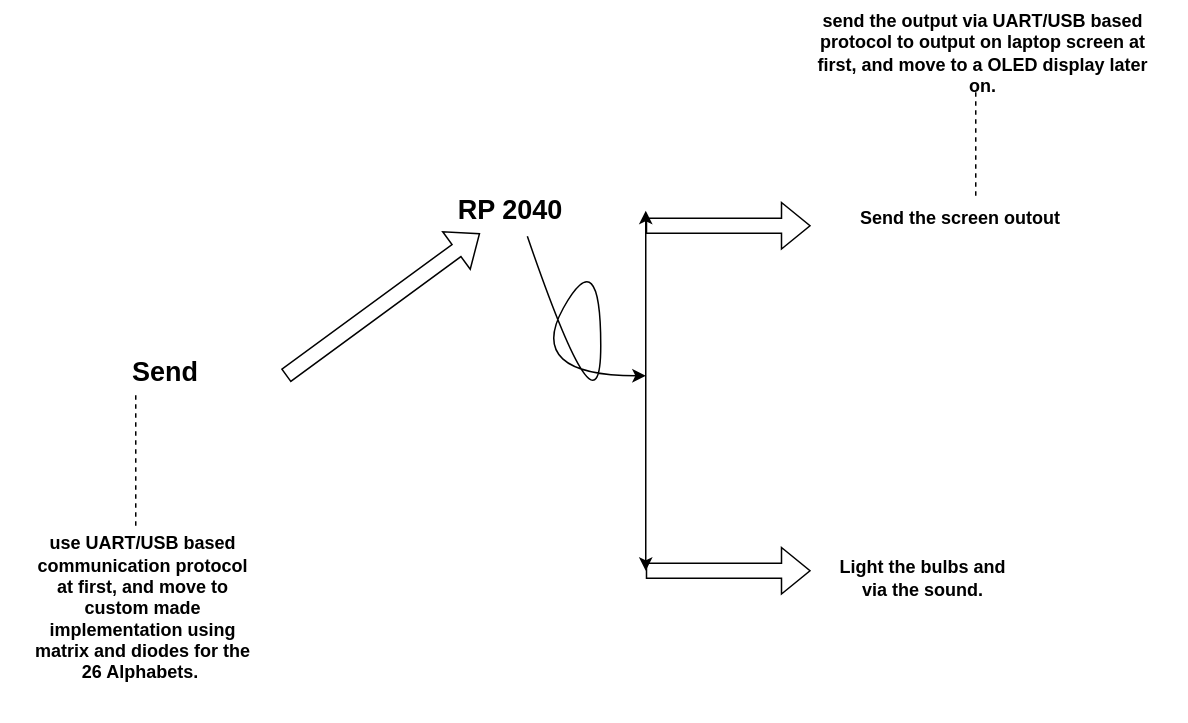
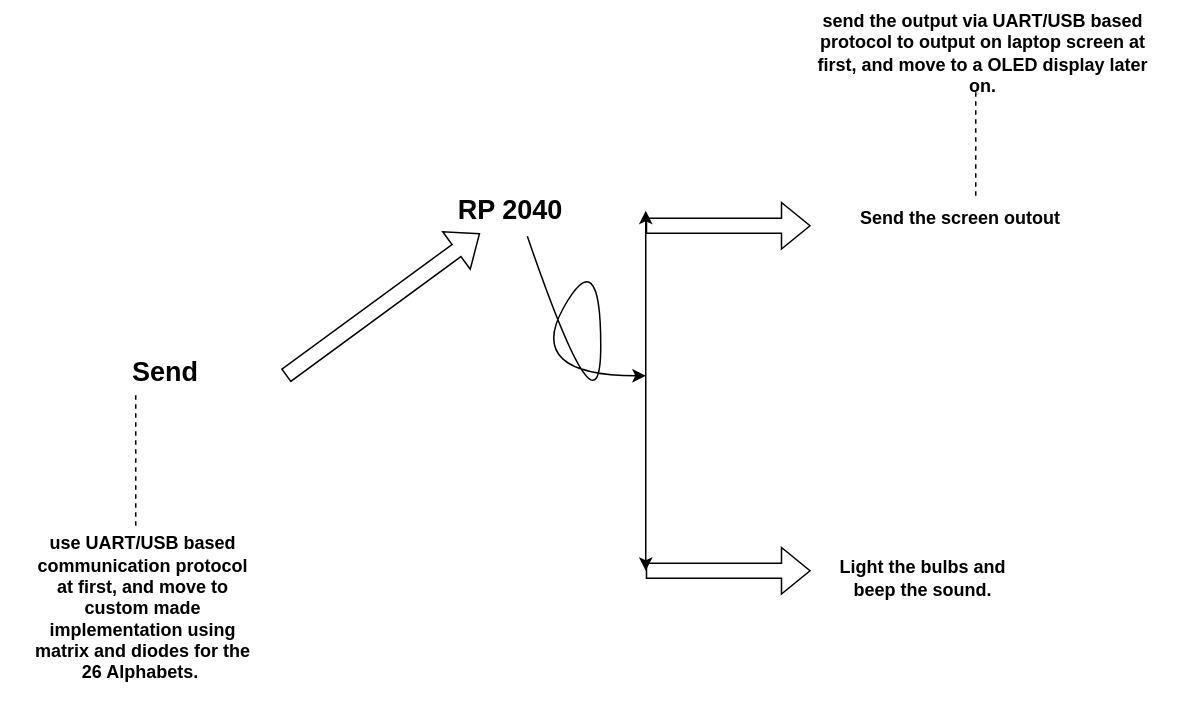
(923, 578) -> (923, 578)
